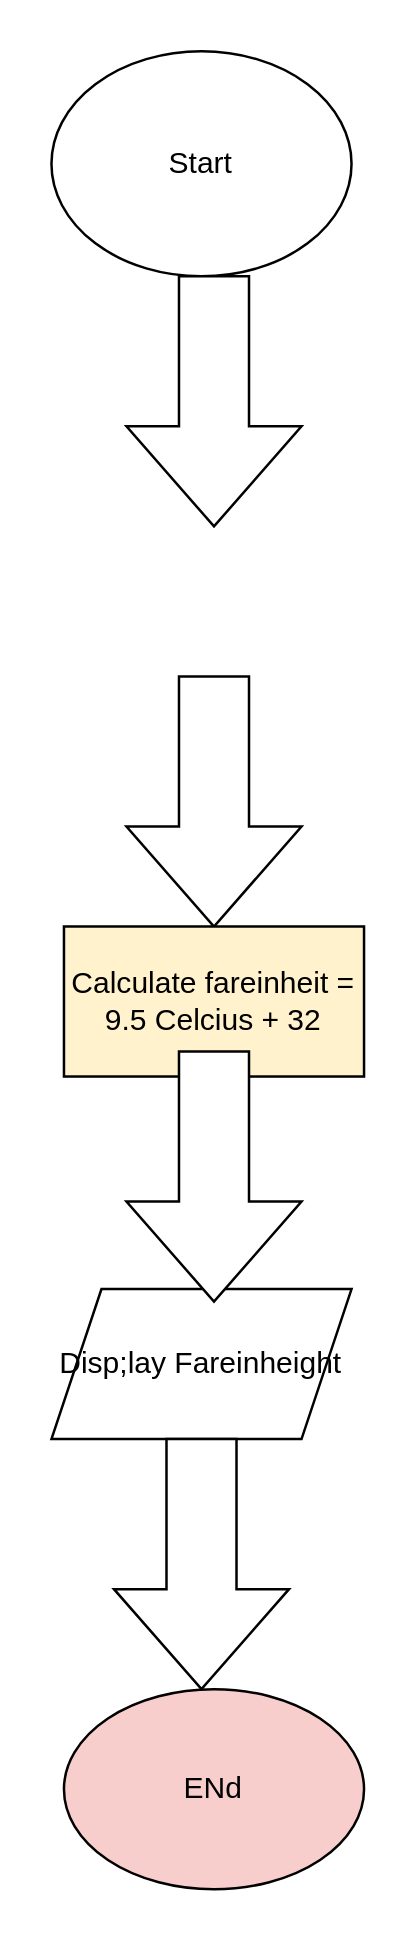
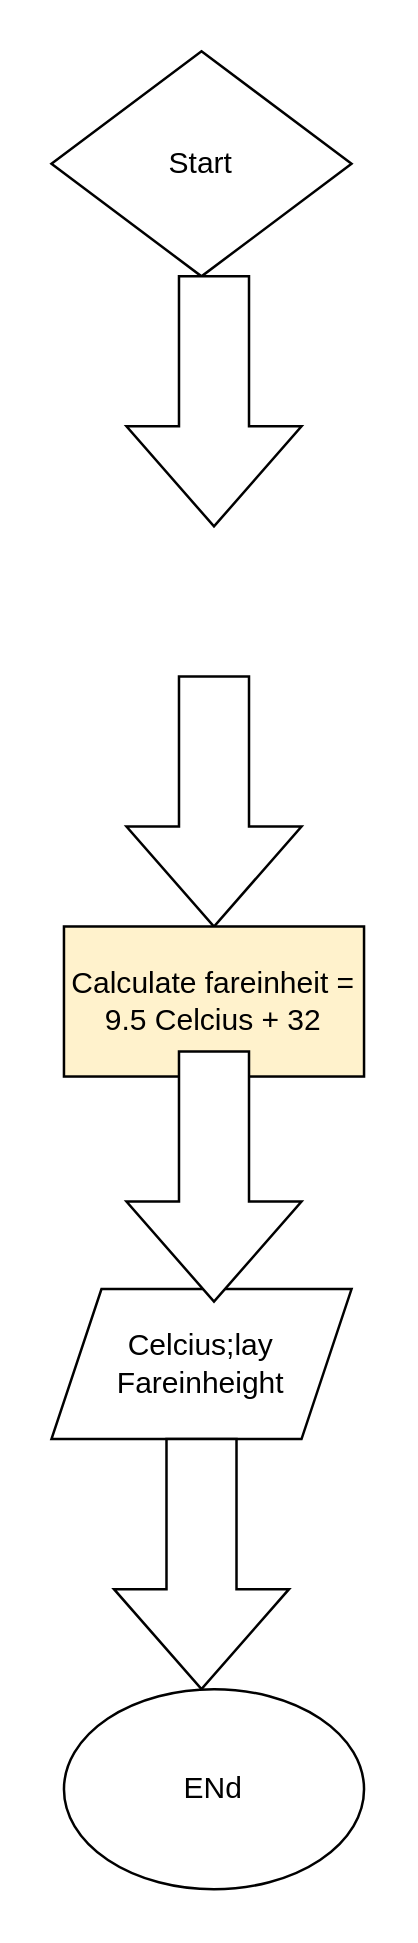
(201, 164) -> (201, 164)
(201, 1364) -> (201, 1364)
(214, 1789) -> (214, 1789)
